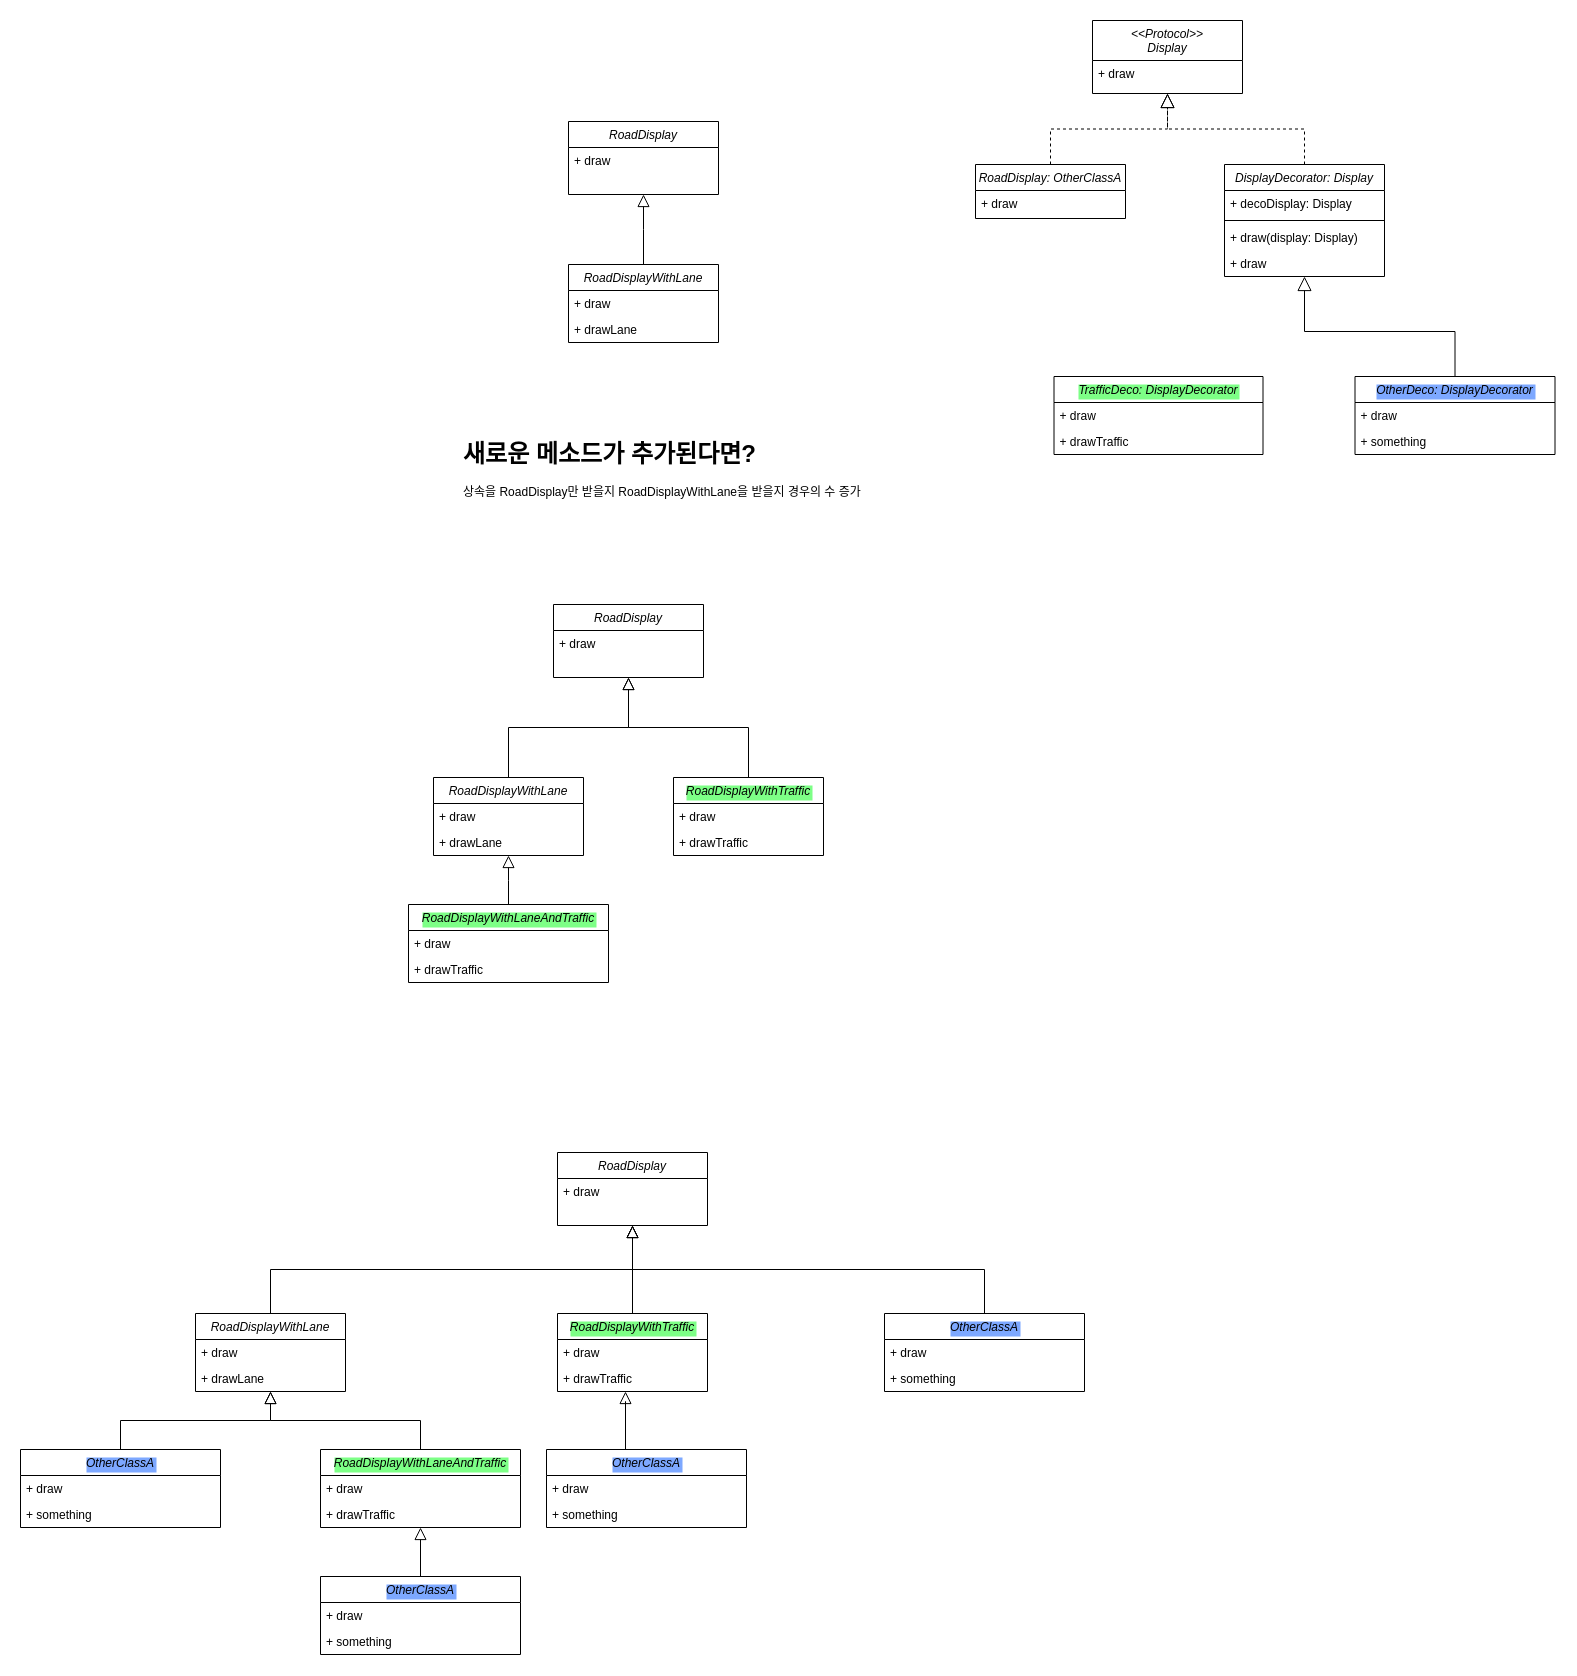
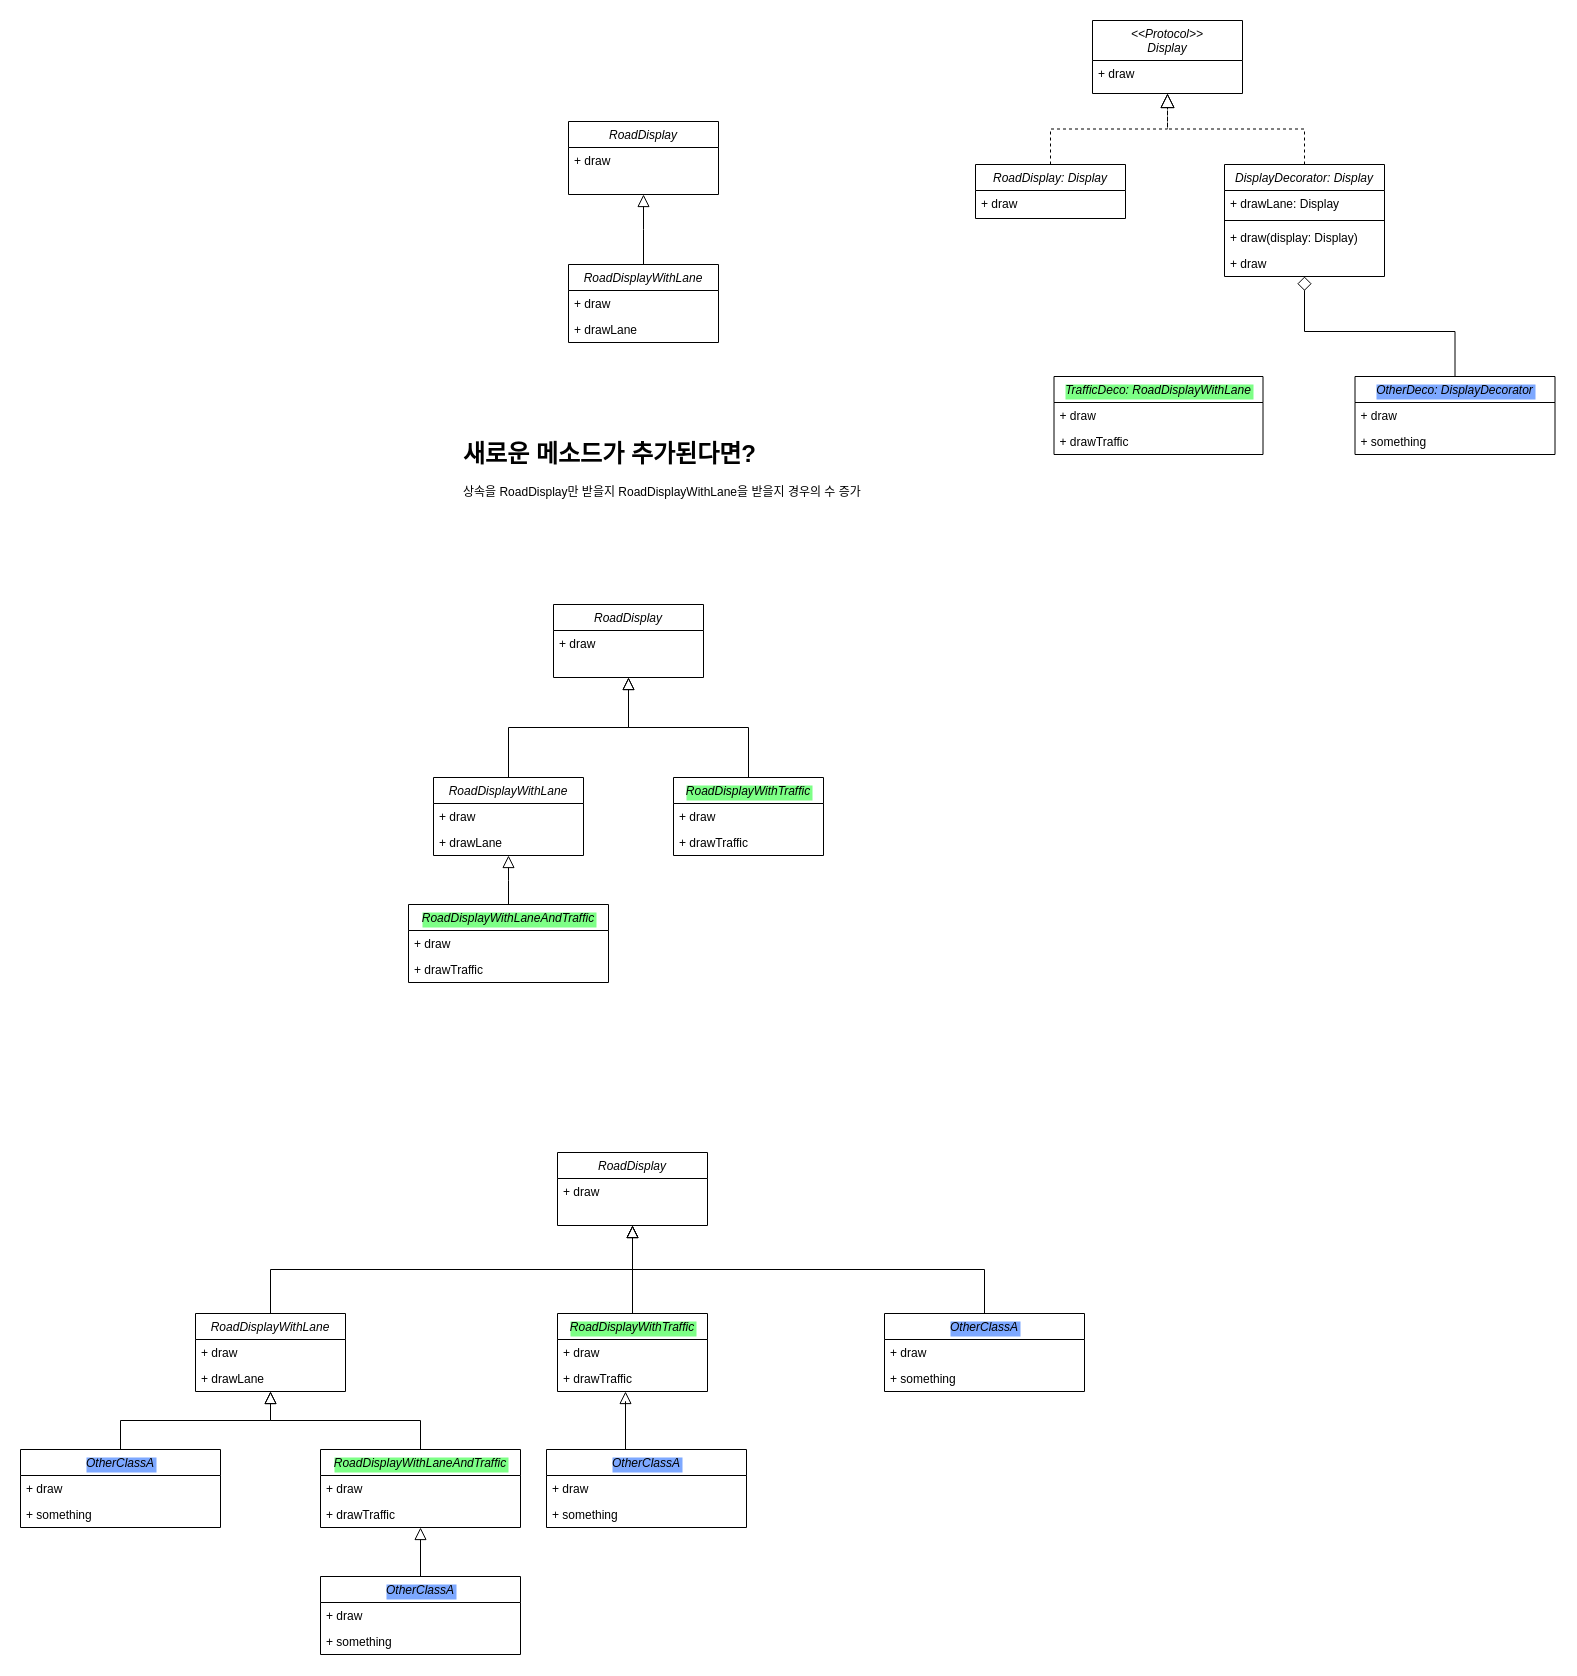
(1050, 178) -> (1050, 178)
(1293, 204) -> (1286, 204)
(1305, 292) -> (1305, 291)
(1158, 390) -> (1158, 390)
